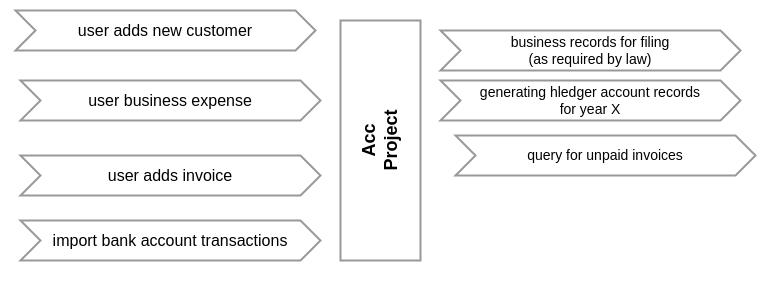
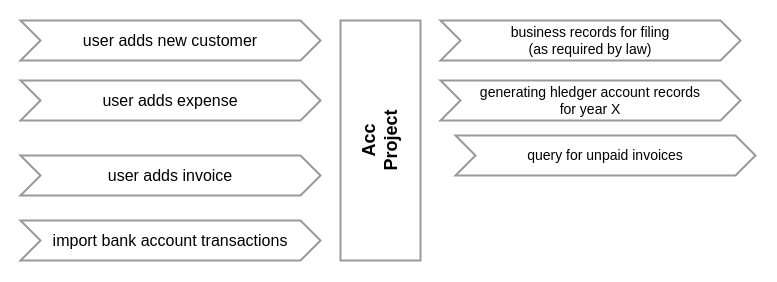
(166, 31) -> (171, 41)
(591, 51) -> (591, 41)
(171, 101) -> (171, 101)
